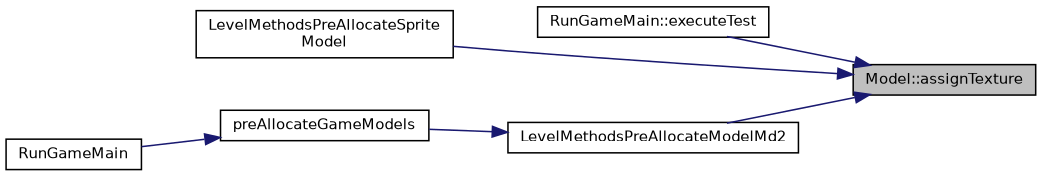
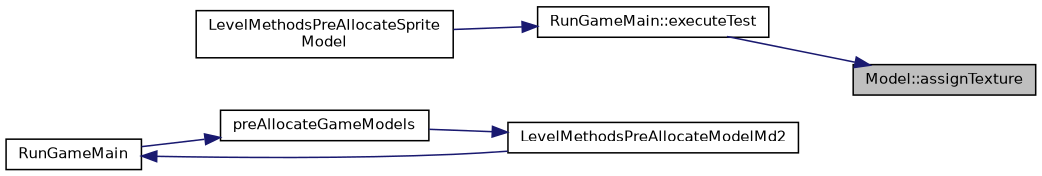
(645, 61) -> (488, 28)
(791, 110) -> (332, 157)
